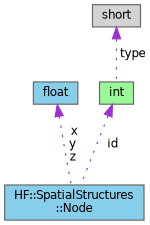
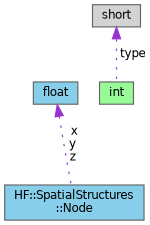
(94, 150) -> none
